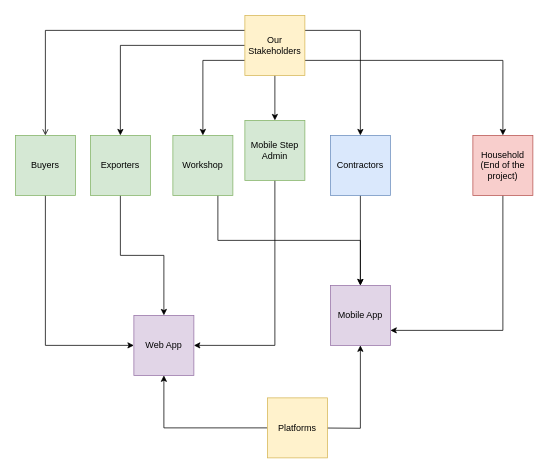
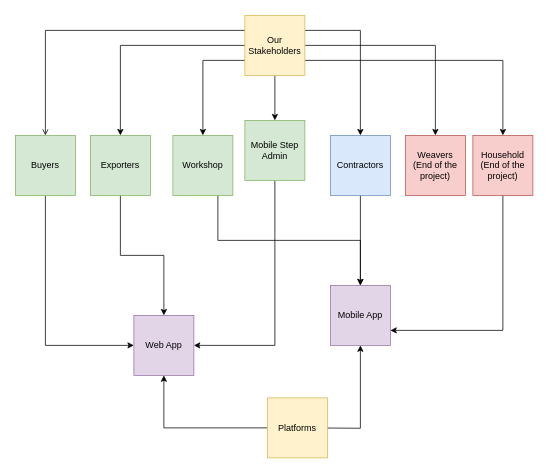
none -> (412, 45)
none -> (435, 165)
